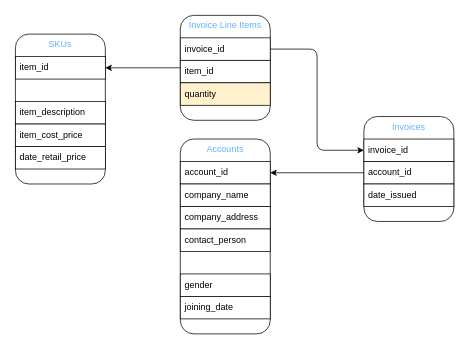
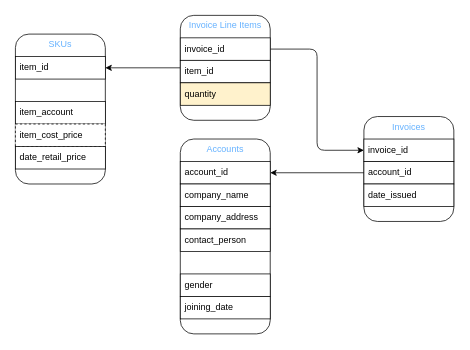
(57, 113) -> (49, 113)
(60, 135) -> (60, 135)
